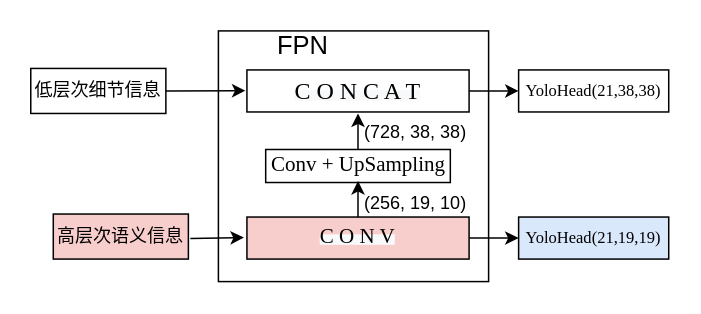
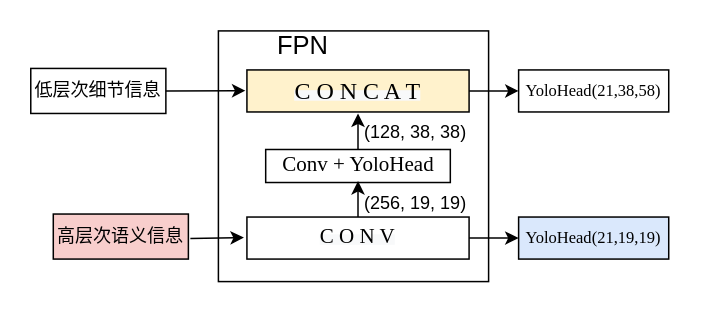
(358, 91) -> (358, 91)
(593, 91) -> (593, 91)
(416, 133) -> (416, 133)
(359, 166) -> (359, 166)
(416, 203) -> (416, 203)
(358, 238) -> (358, 238)
